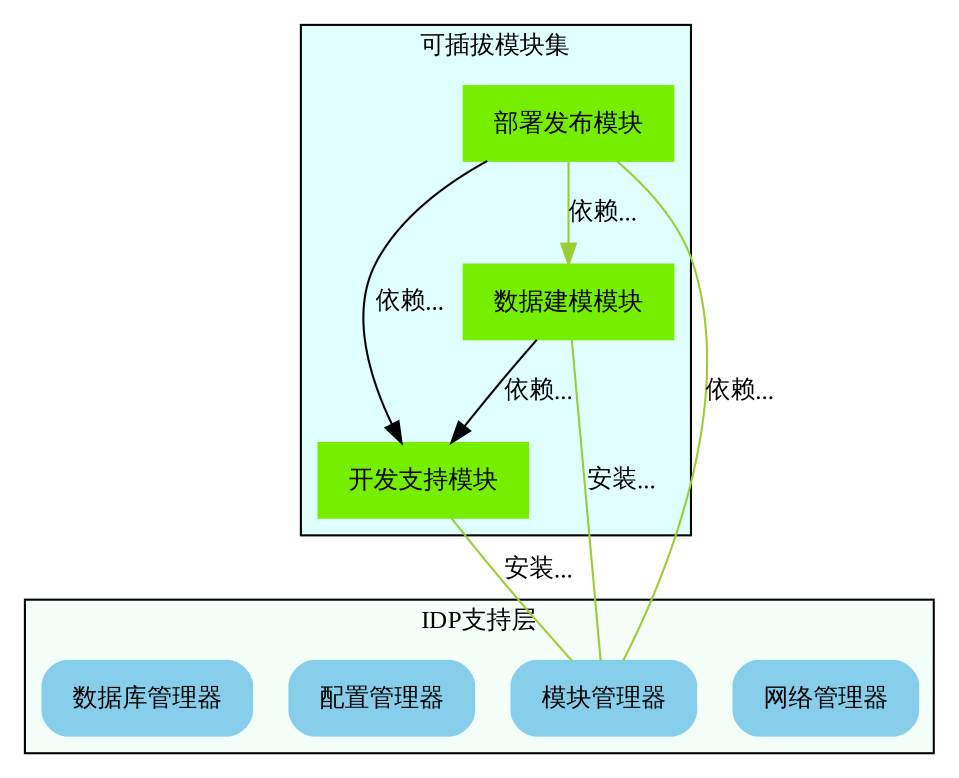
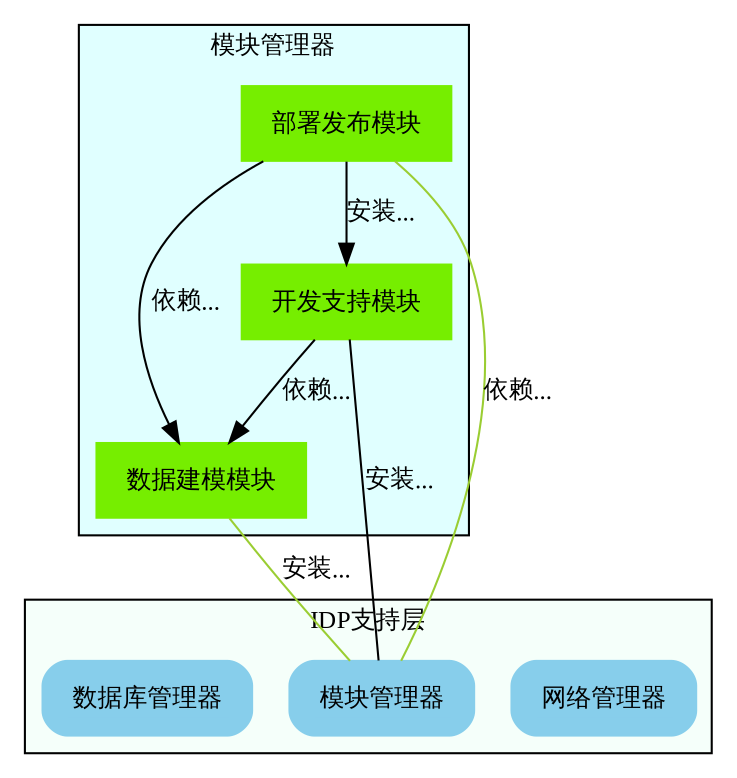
(496, 47) -> (274, 47)
(569, 202) -> (149, 270)
(411, 302) -> (382, 213)
(500, 383) -> (278, 383)
(507, 587) -> (364, 500)
(382, 698) -> none
